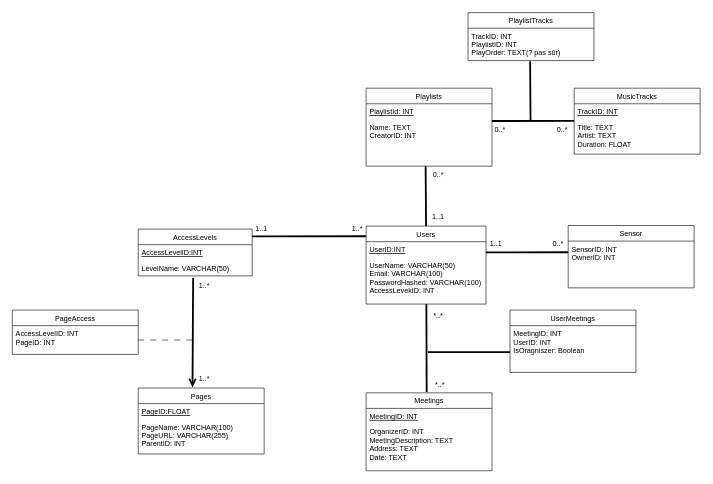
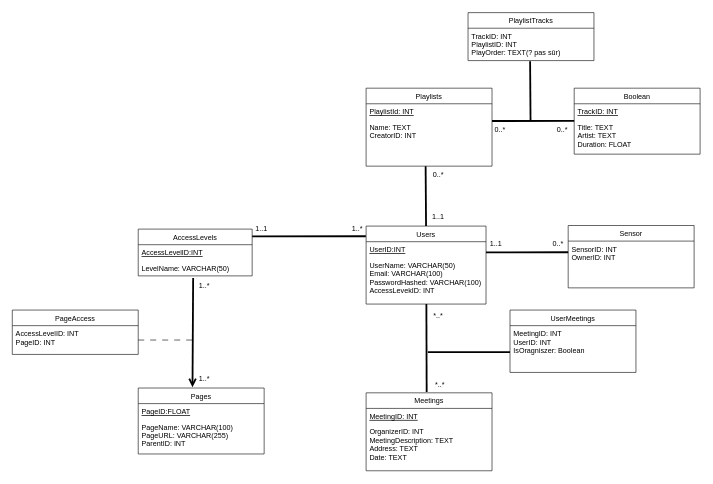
(637, 96) -> (637, 96)
